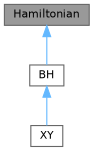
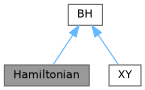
(47, 51) -> (63, 50)
